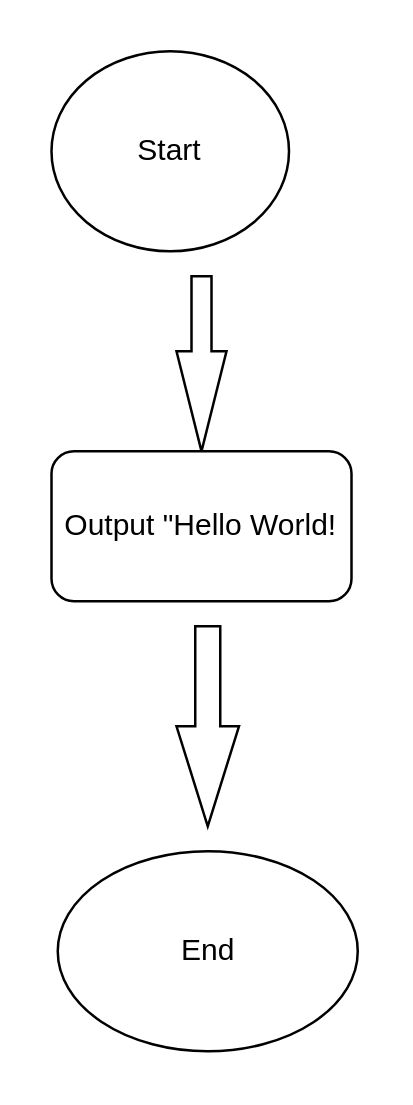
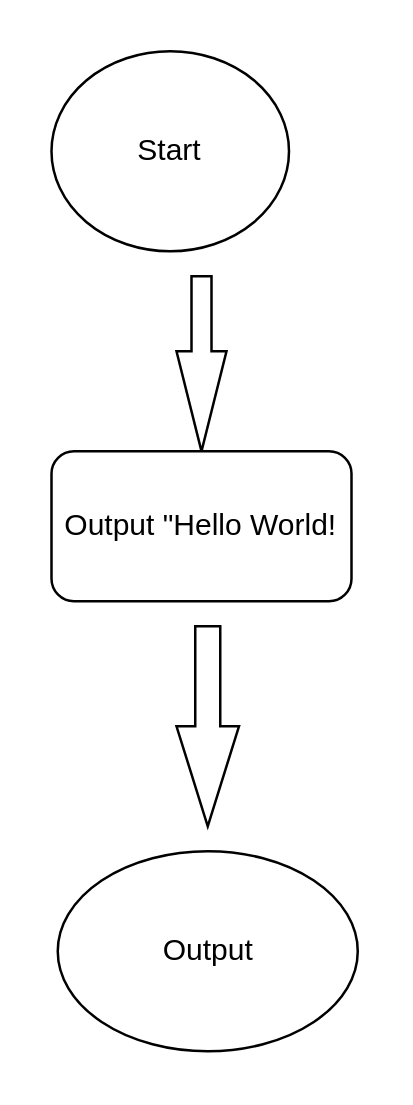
(209, 951) -> (209, 951)
